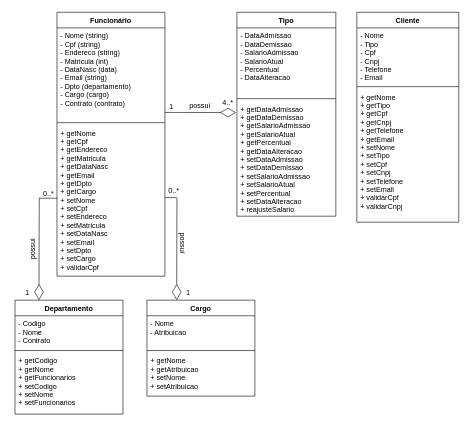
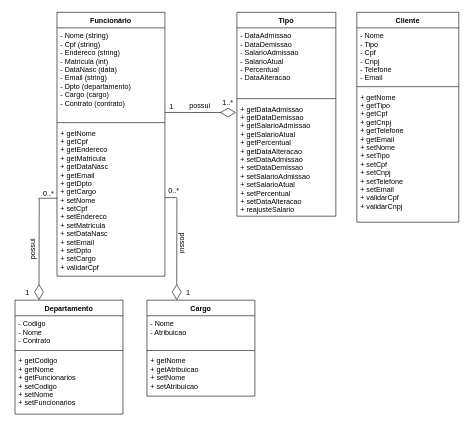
(228, 103) -> (228, 103)
